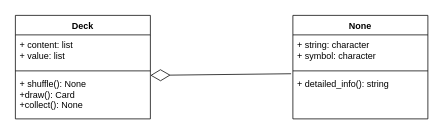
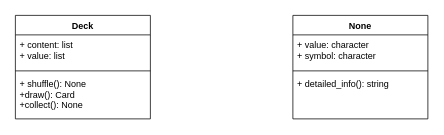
(340, 45) -> (338, 45)
(230, 74) -> none
